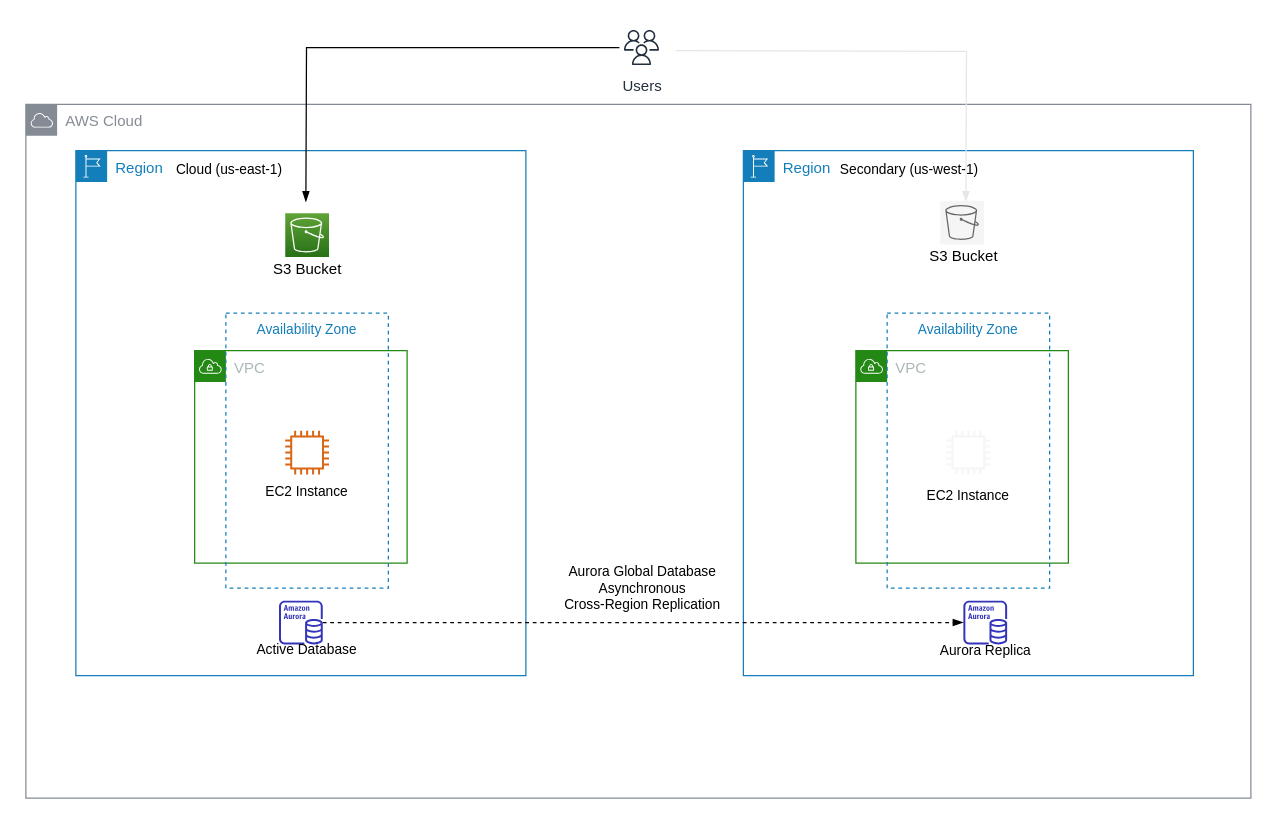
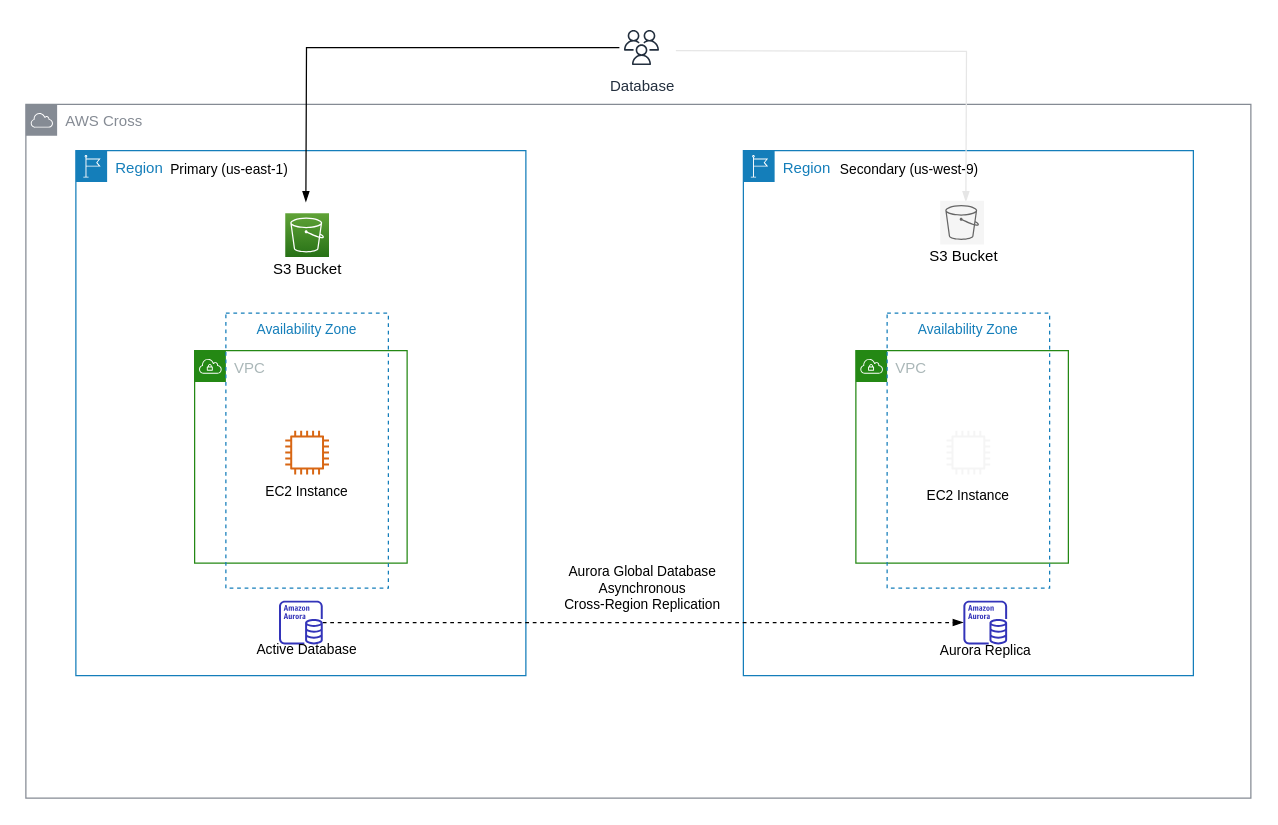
(643, 87) -> (643, 87)
(100, 122) -> (101, 122)
(229, 169) -> (229, 169)
(909, 169) -> (909, 169)
